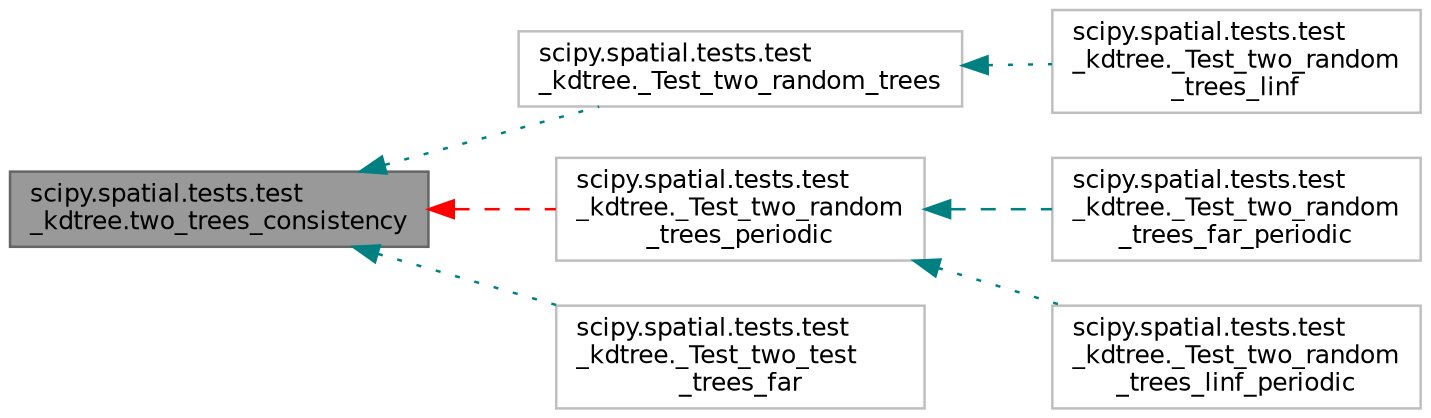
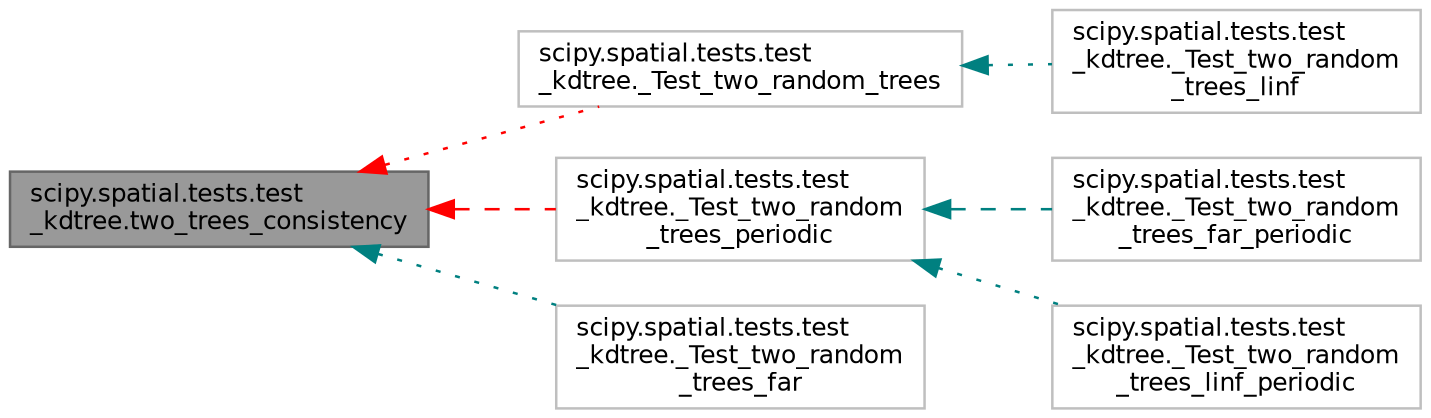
(492, 136) -> (492, 136)
(740, 357) -> (740, 357)
